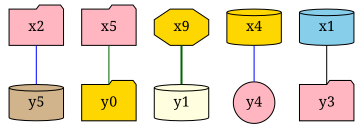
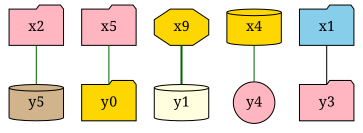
(327, 27) -> (327, 27)
(254, 64) -> (254, 64)
(36, 65) -> (36, 65)
